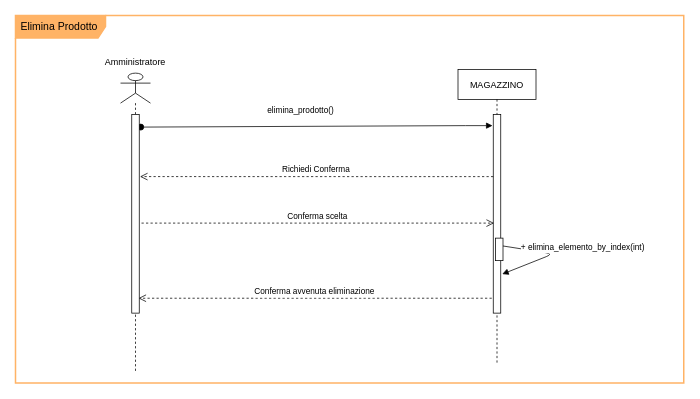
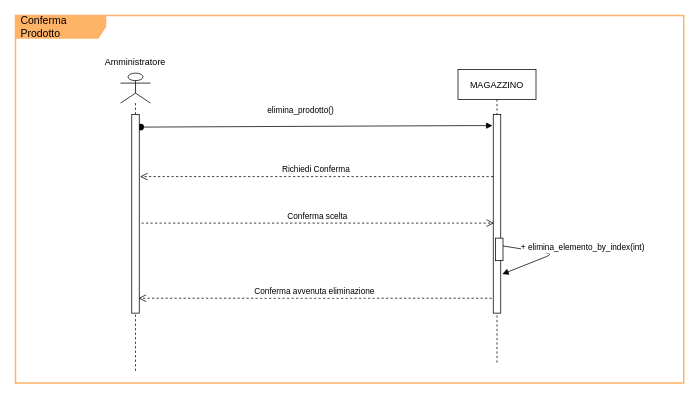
(56, 27) -> (62, 27)
